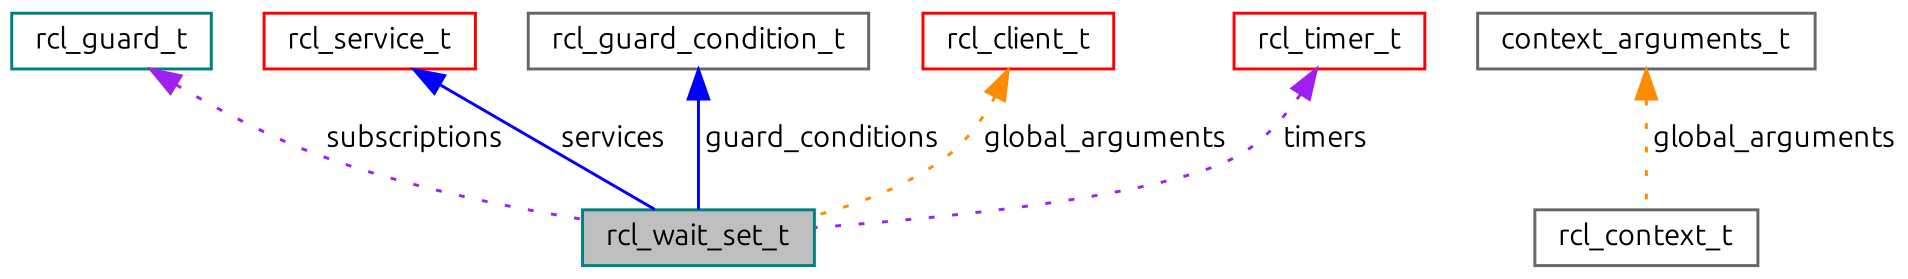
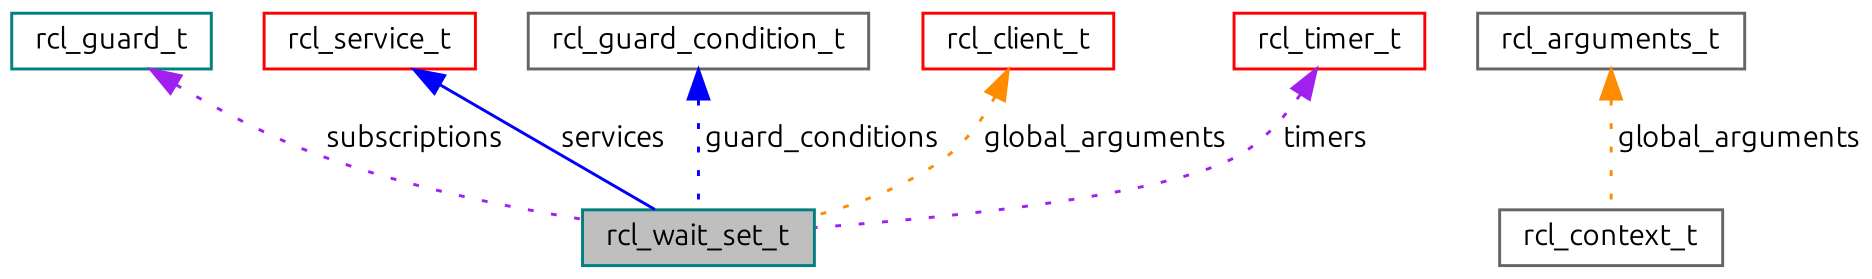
(1646, 41) -> (1611, 41)
(698, 155) -> (698, 155)
